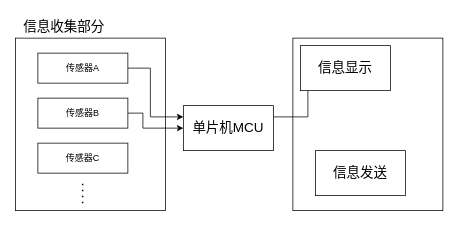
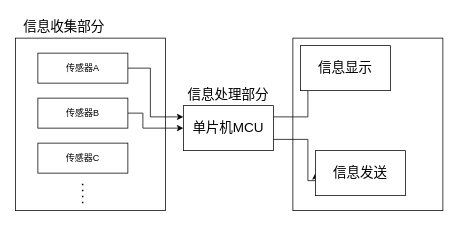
none -> (228, 94)
none -> (292, 139)
